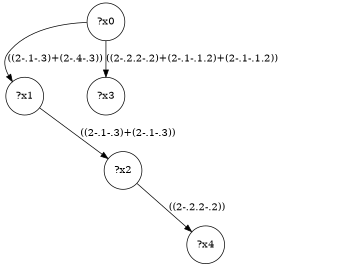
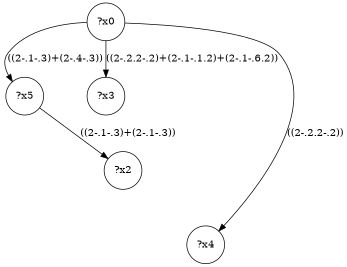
(192, 59) -> (192, 59)
(25, 96) -> (25, 96)
(162, 205) -> (288, 70)
